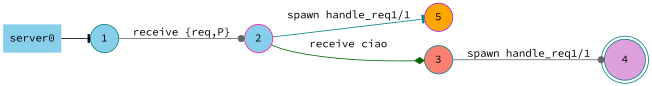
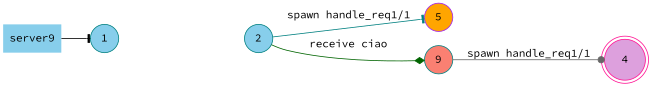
(32, 39) -> (32, 39)
(178, 39) -> none
(259, 39) -> (259, 39)
(439, 60) -> (439, 60)
(625, 60) -> (625, 60)
